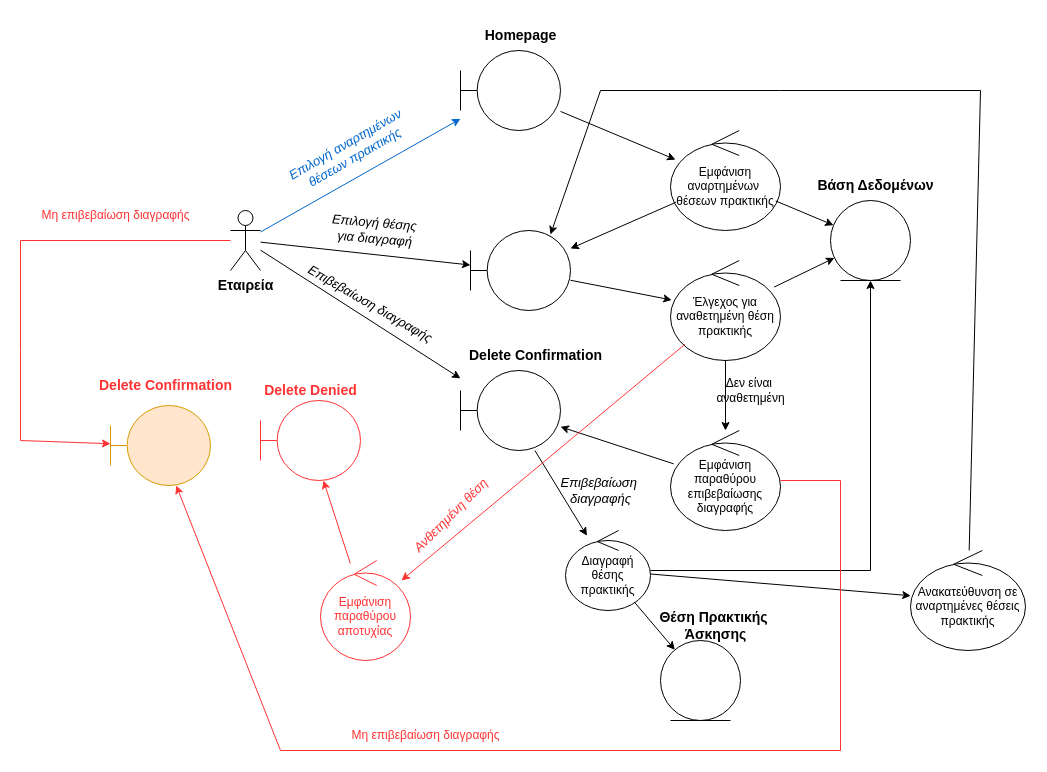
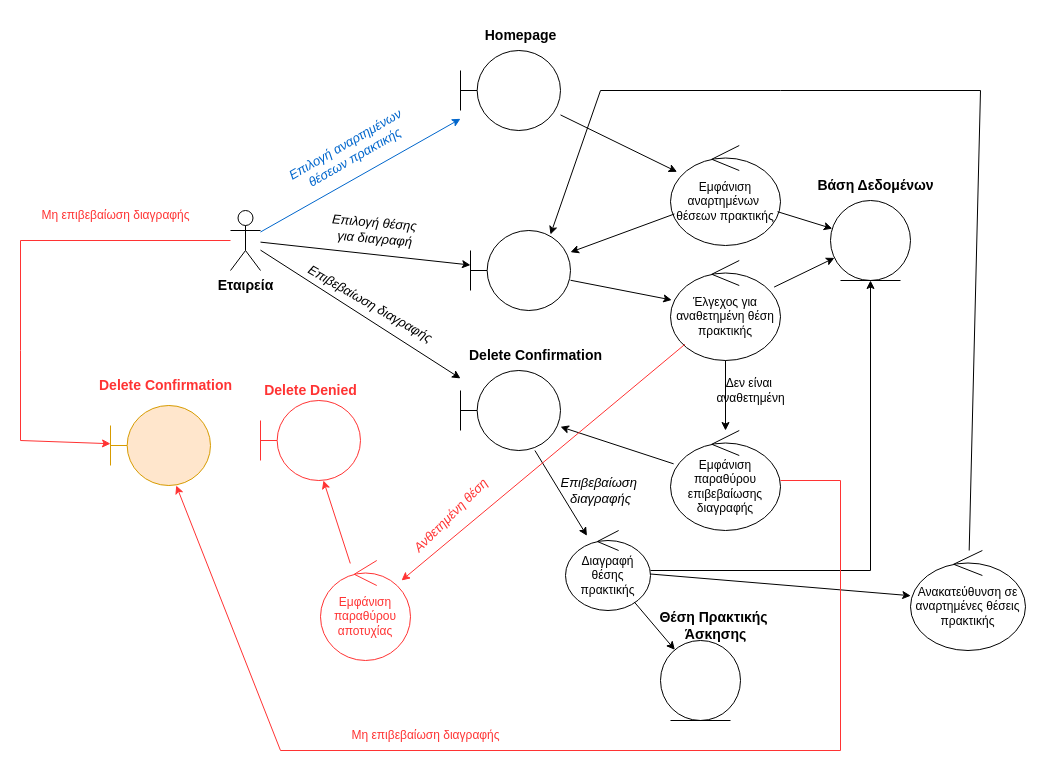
(726, 181) -> (726, 196)
